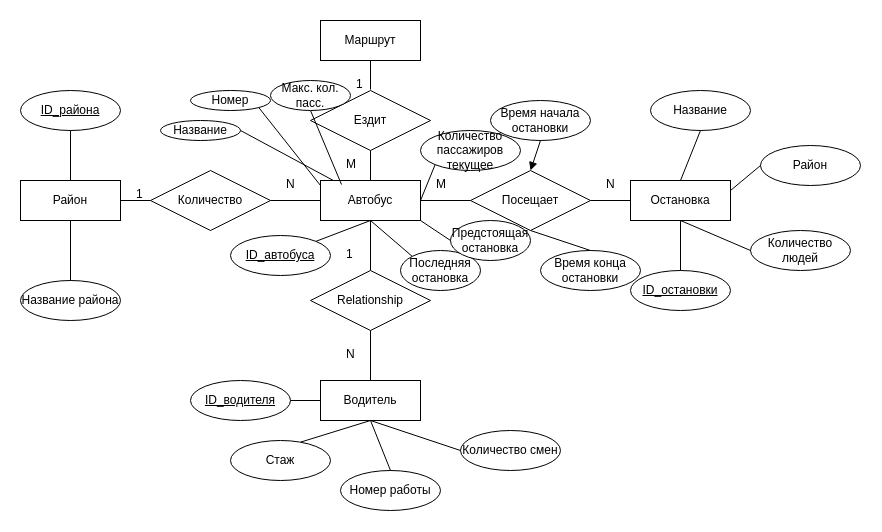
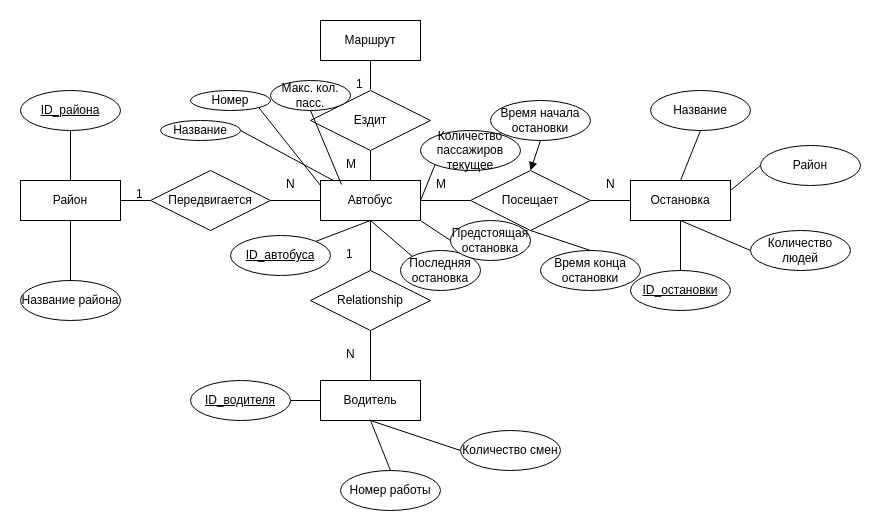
(211, 201) -> (211, 201)
(334, 432) -> none
(281, 461) -> none
